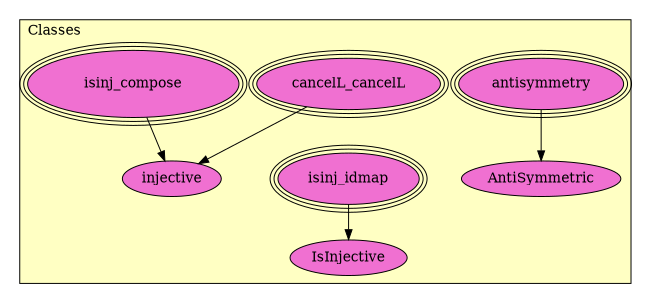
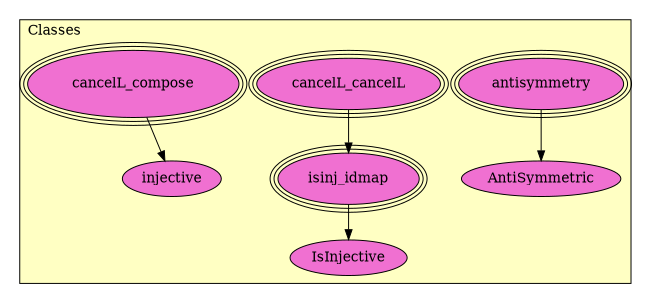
(133, 84) -> (133, 84)
(257, 133) -> (349, 126)
